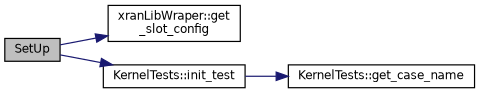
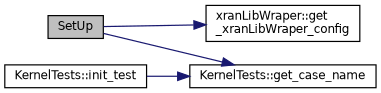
(174, 23) -> (283, 23)
(80, 59) -> (163, 48)
